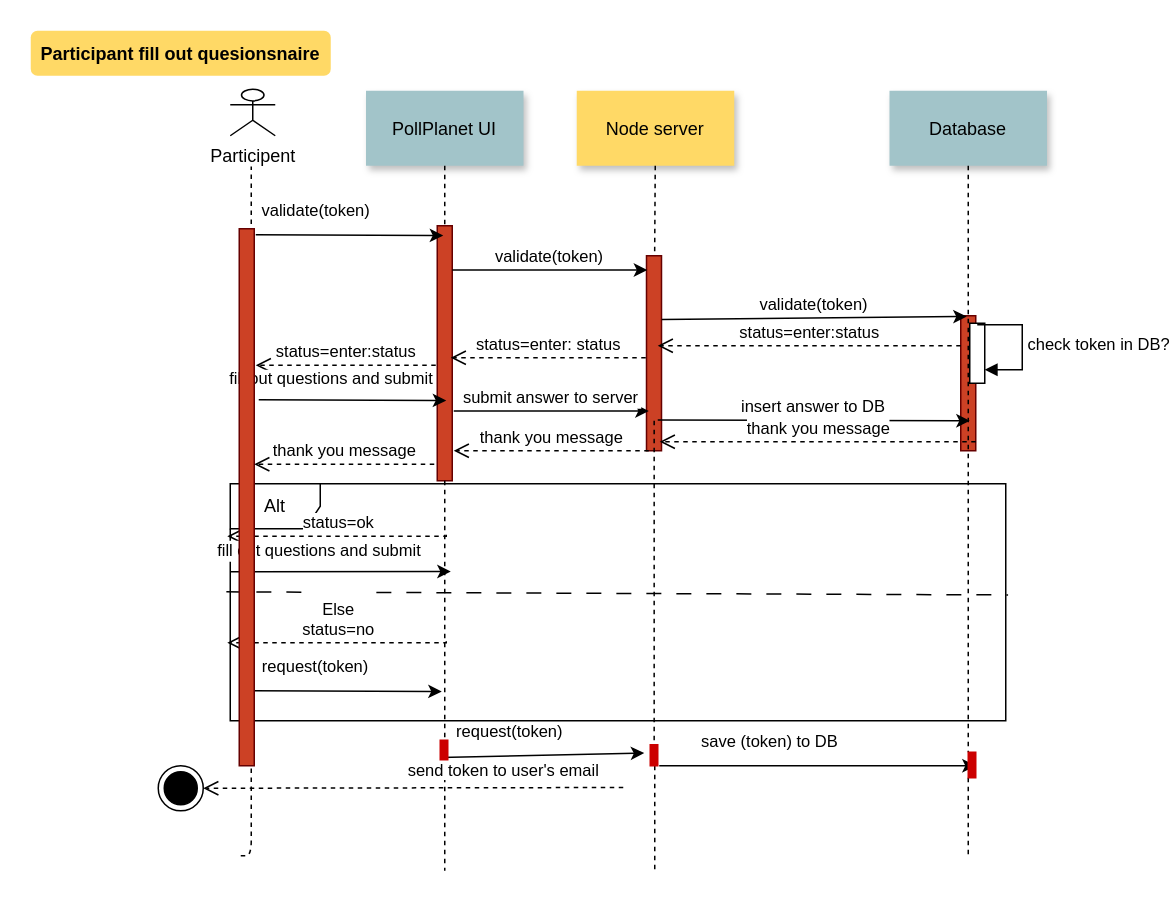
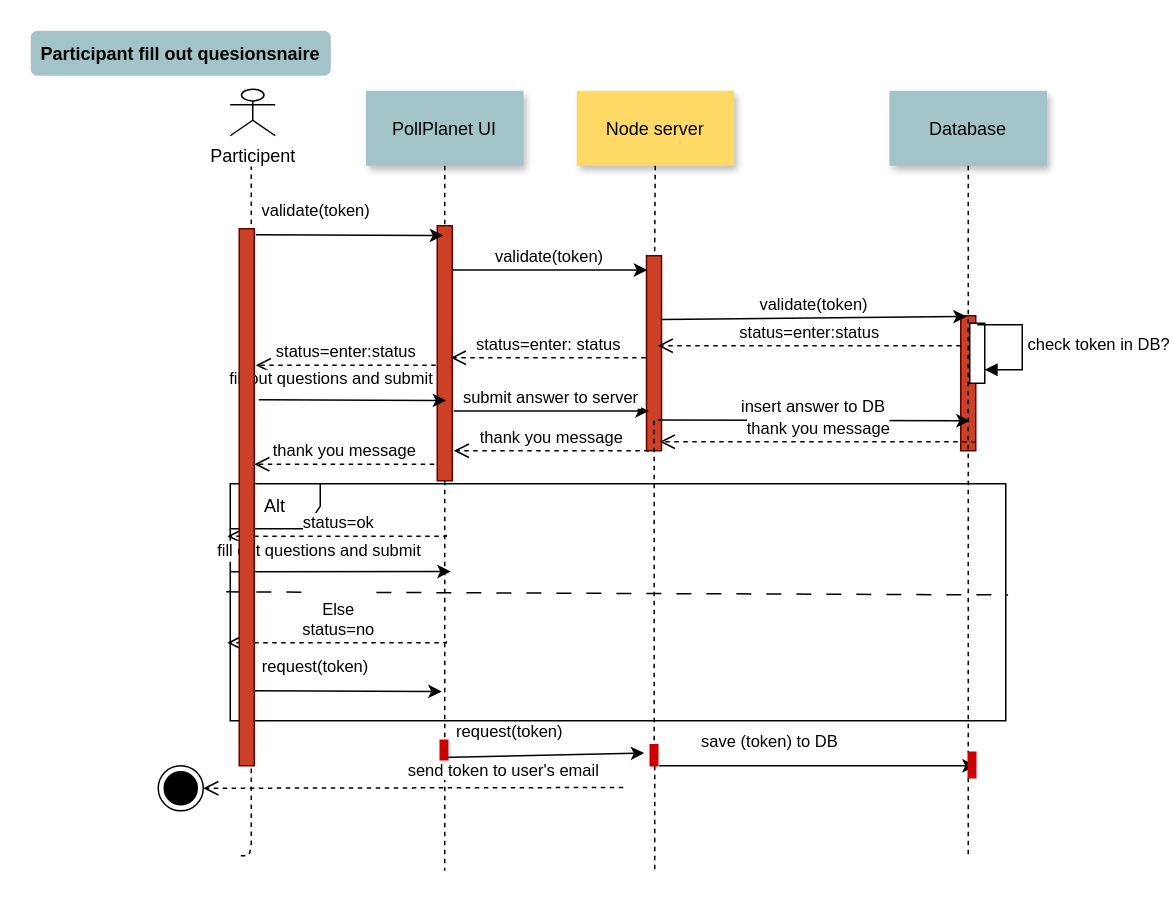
(181, 53) -> (181, 53)
